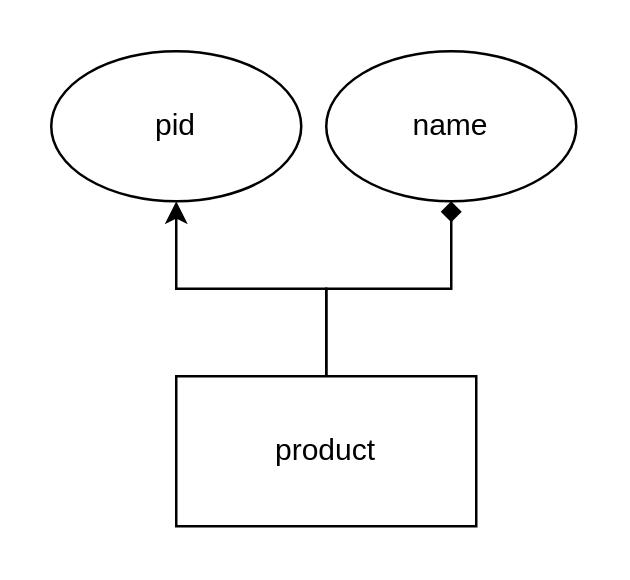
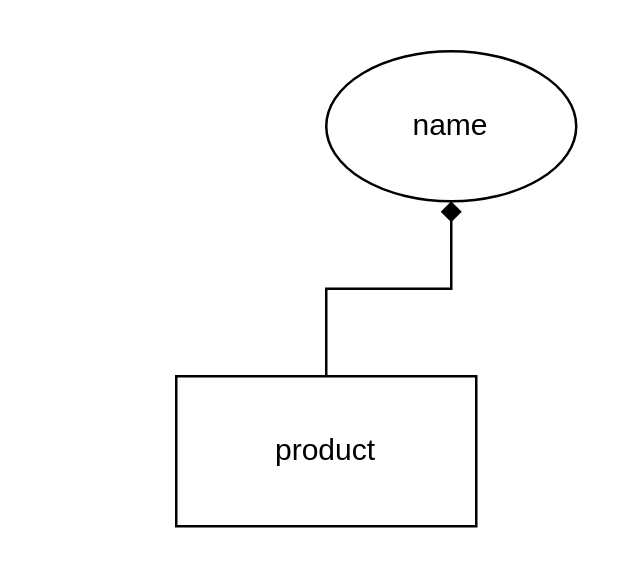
(176, 126) -> none
(213, 289) -> none
